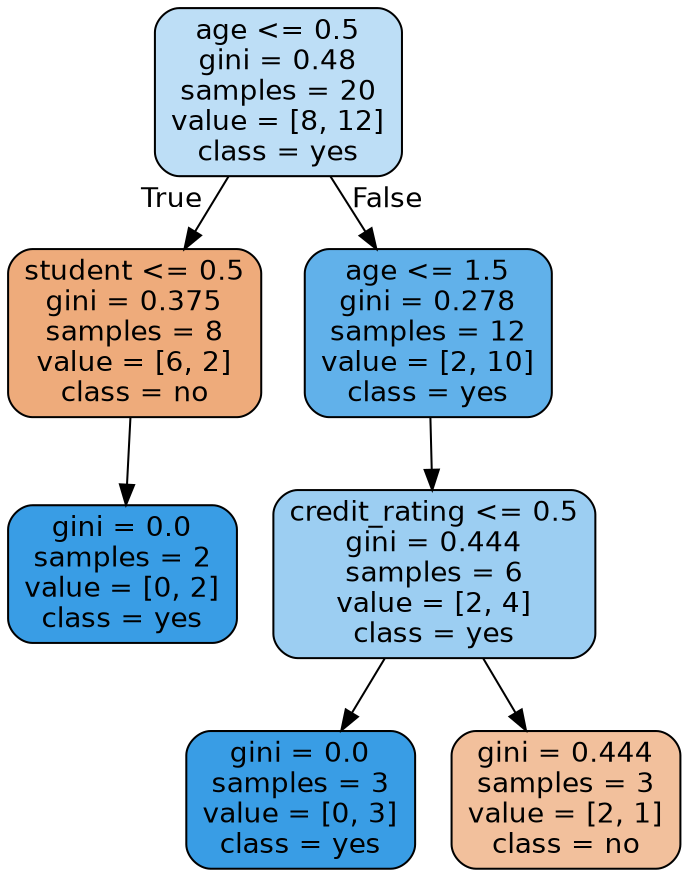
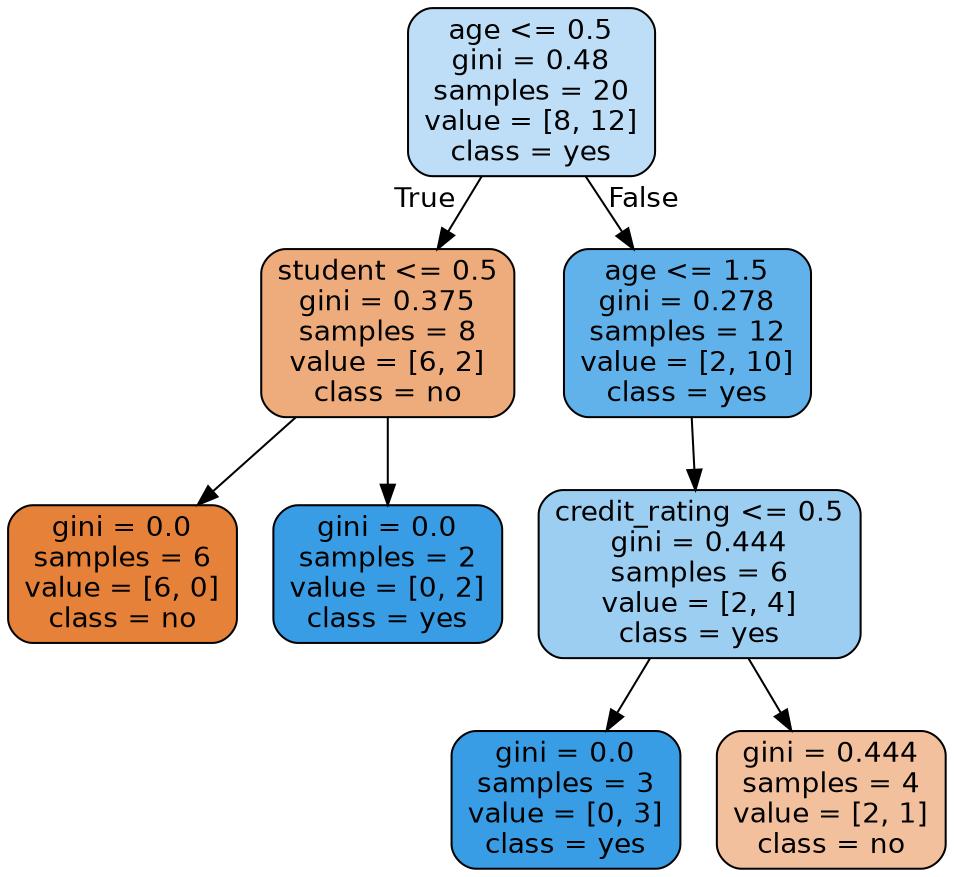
none -> (123, 574)
(566, 800) -> (831, 800)
